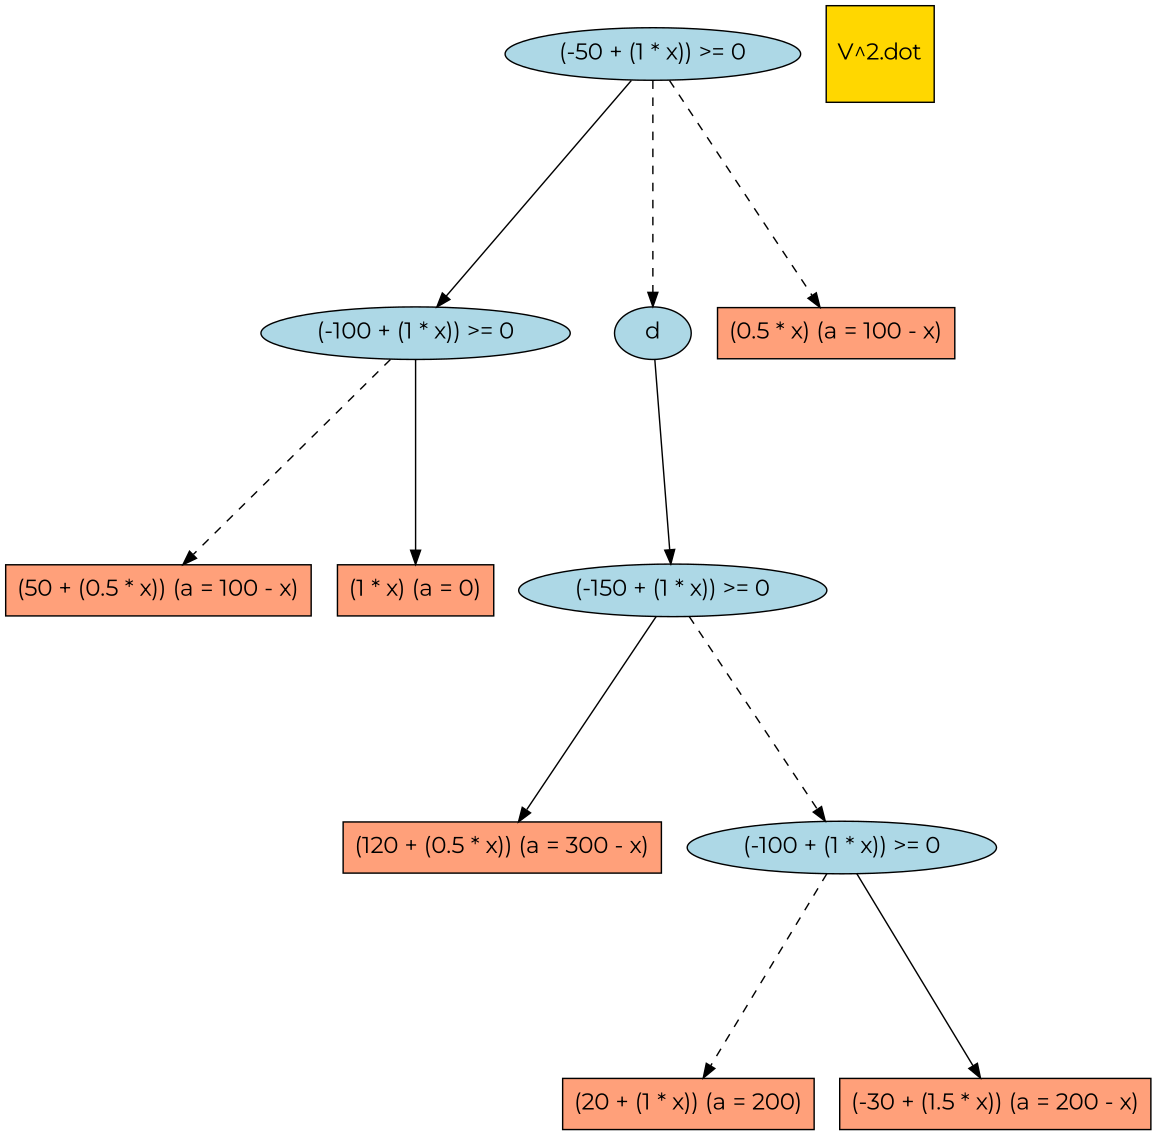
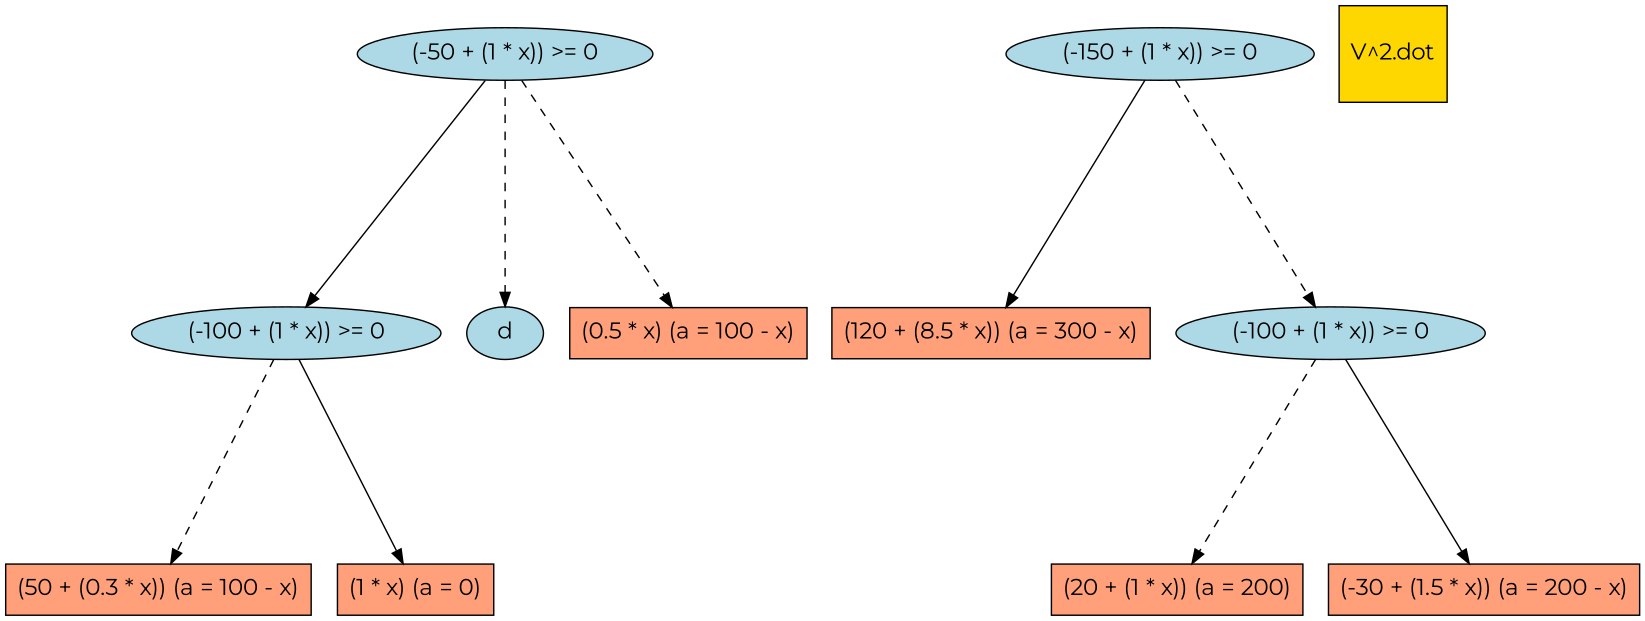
(662, 454) -> none
(158, 590) -> (158, 590)
(502, 848) -> (991, 333)
